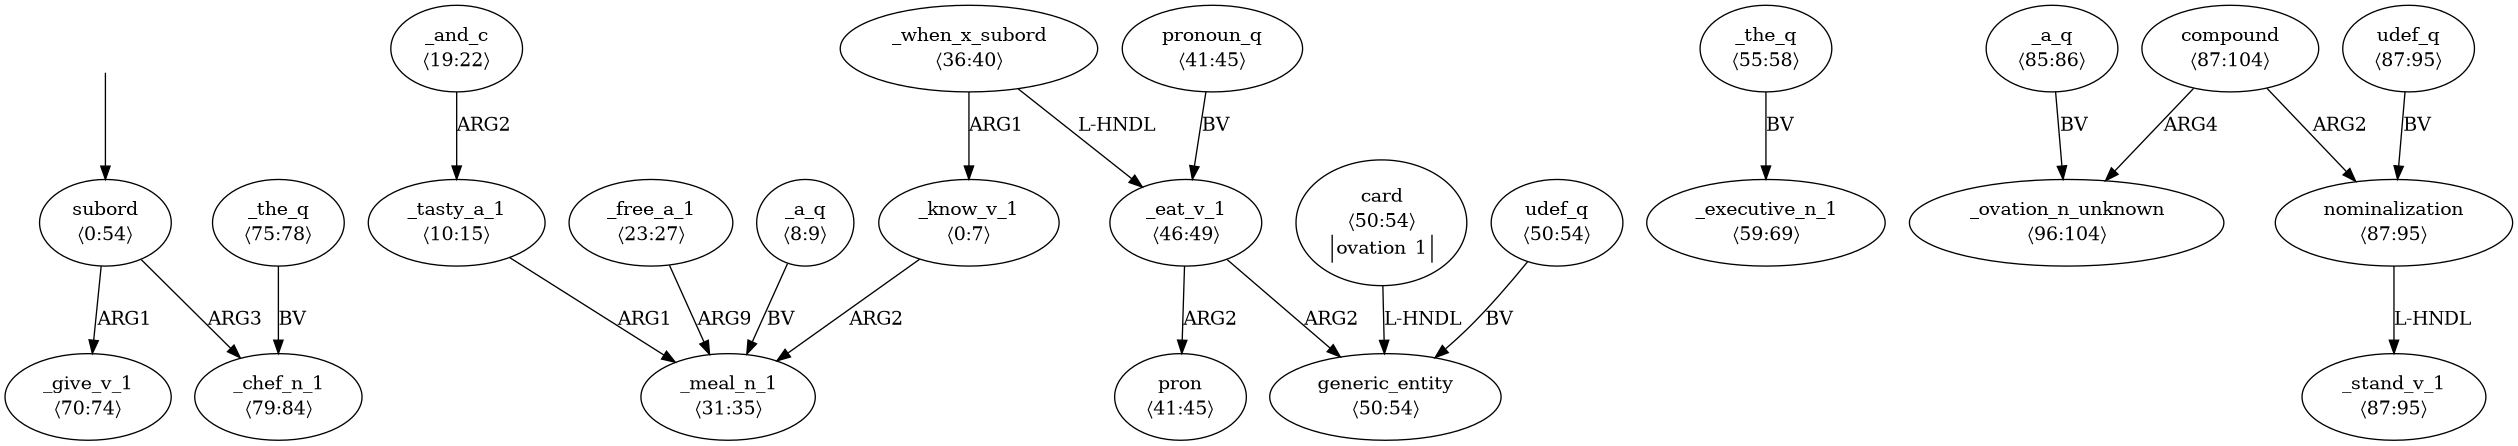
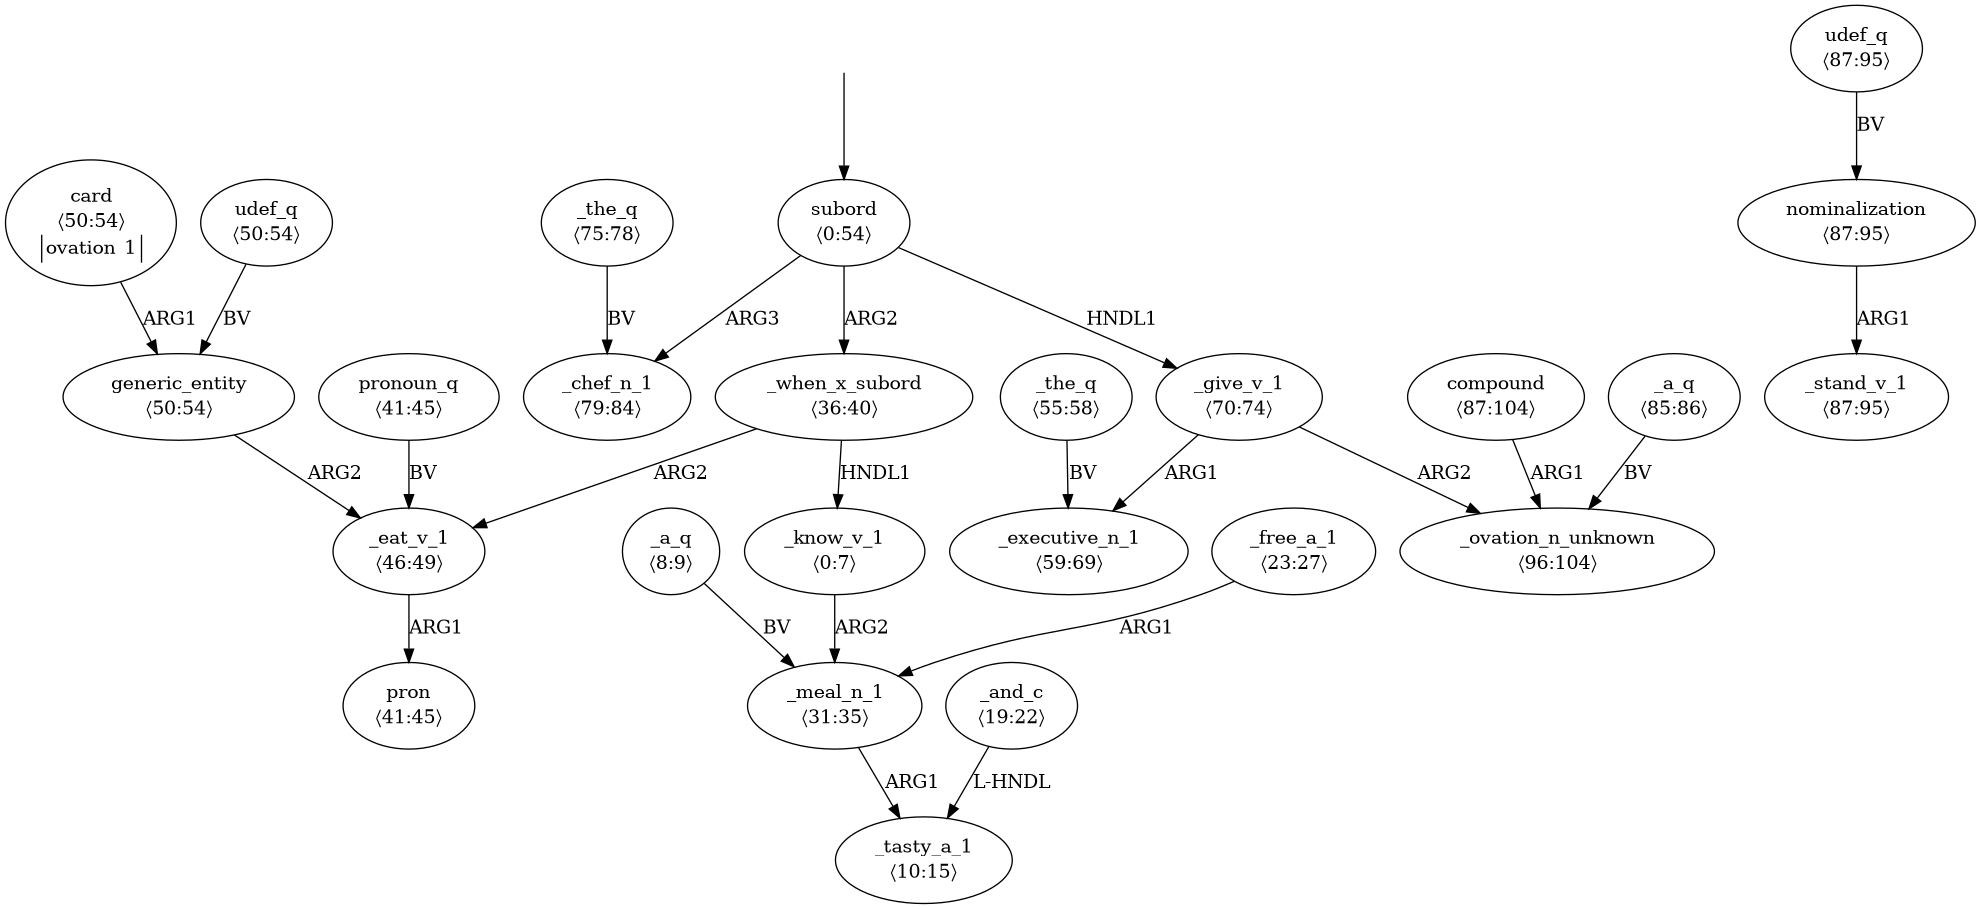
(484, 126) -> (1012, 783)
(996, 126) -> (876, 474)
(1117, 126) -> (681, 474)
(2191, 126) -> (1558, 474)
(2307, 130) -> none
none -> (844, 303)
(1279, 304) -> (292, 473)
(587, 306) -> (876, 777)
(125, 320) -> (1122, 320)
(725, 320) -> (1147, 629)
(1210, 320) -> (436, 629)
(1423, 320) -> (170, 320)
(2433, 320) -> (1884, 320)
none -> (1384, 467)
none -> (1161, 468)
